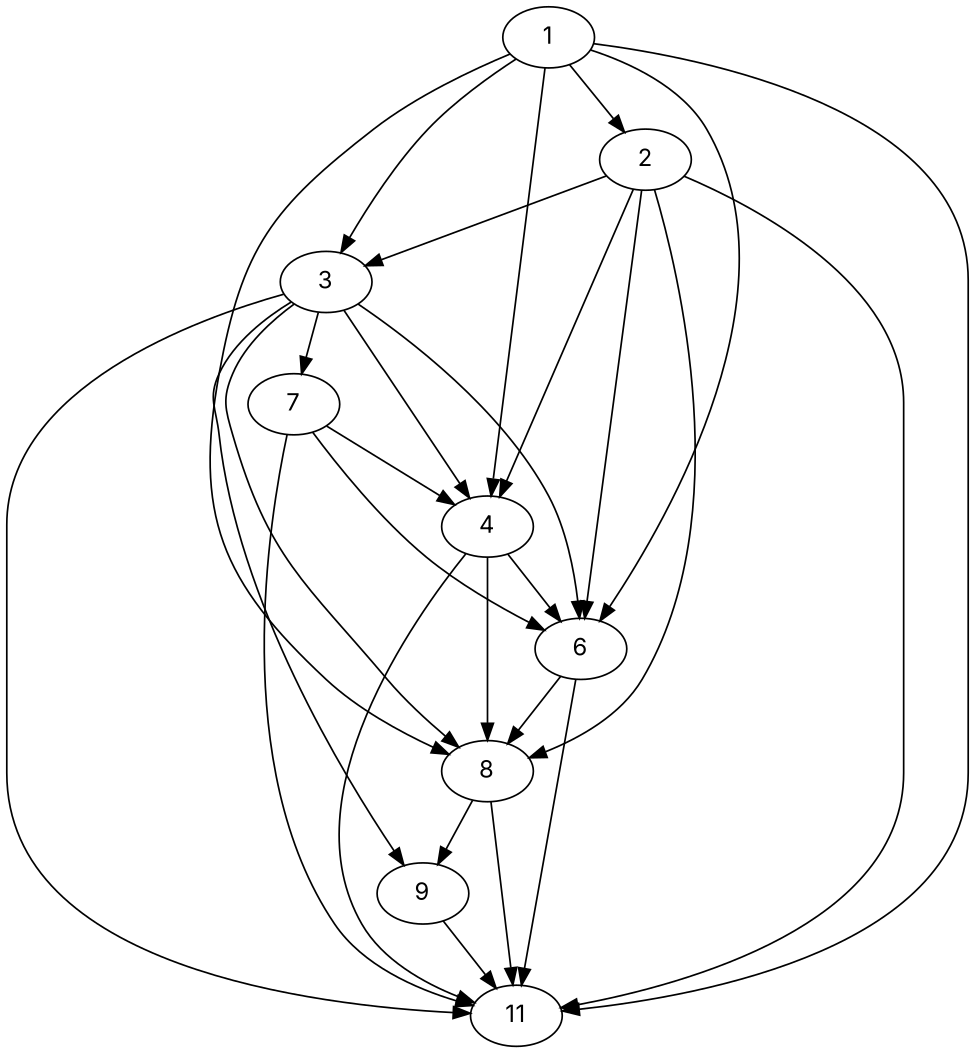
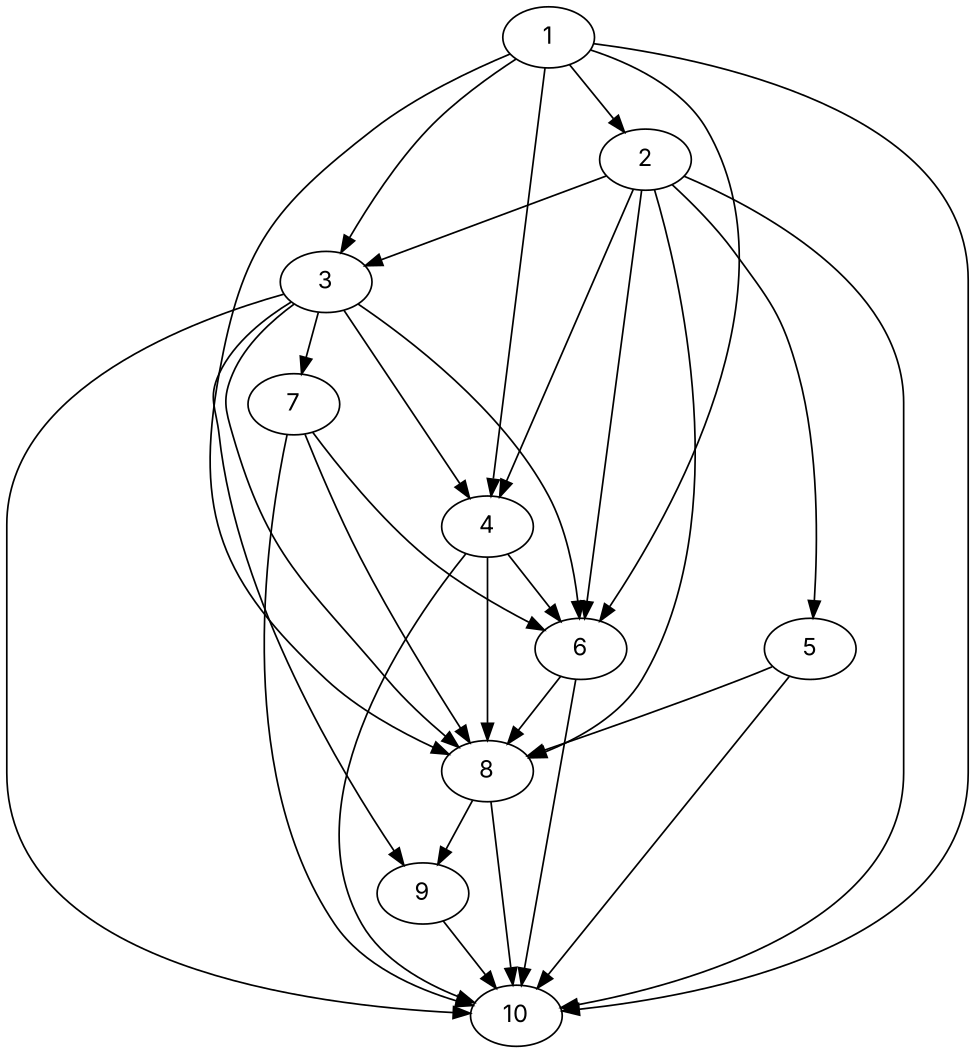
(383, 461) -> (375, 585)
none -> (810, 649)
(516, 1016) -> (516, 1016)
